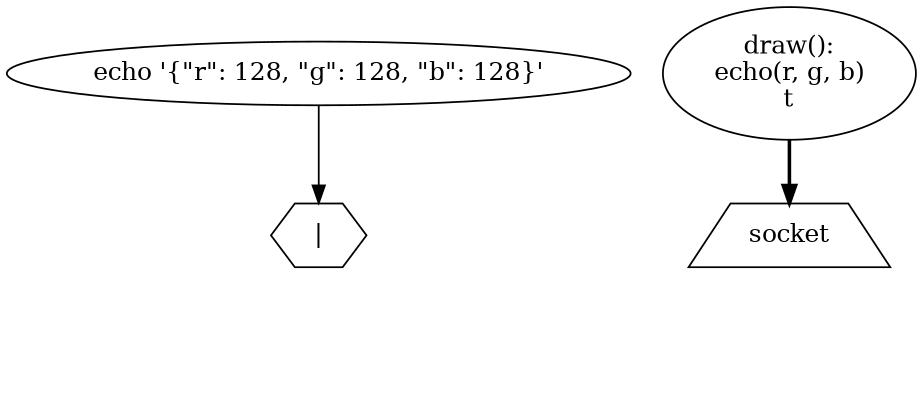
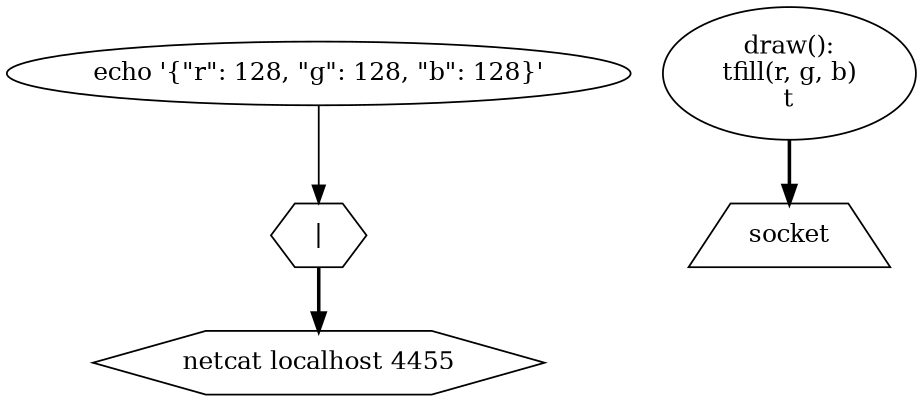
(789, 73) -> (789, 73)
none -> (319, 363)
